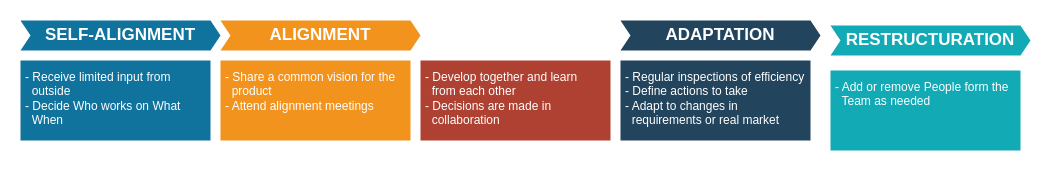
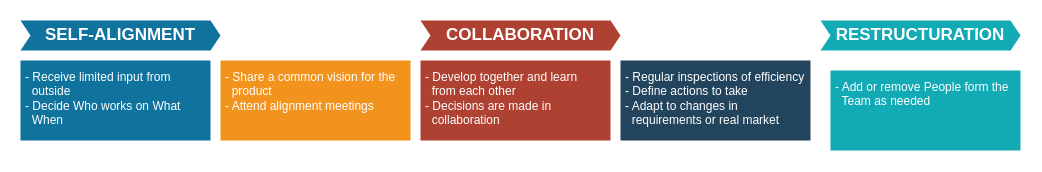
(321, 36) -> none
none -> (521, 36)
(721, 36) -> none
(931, 41) -> (921, 36)
